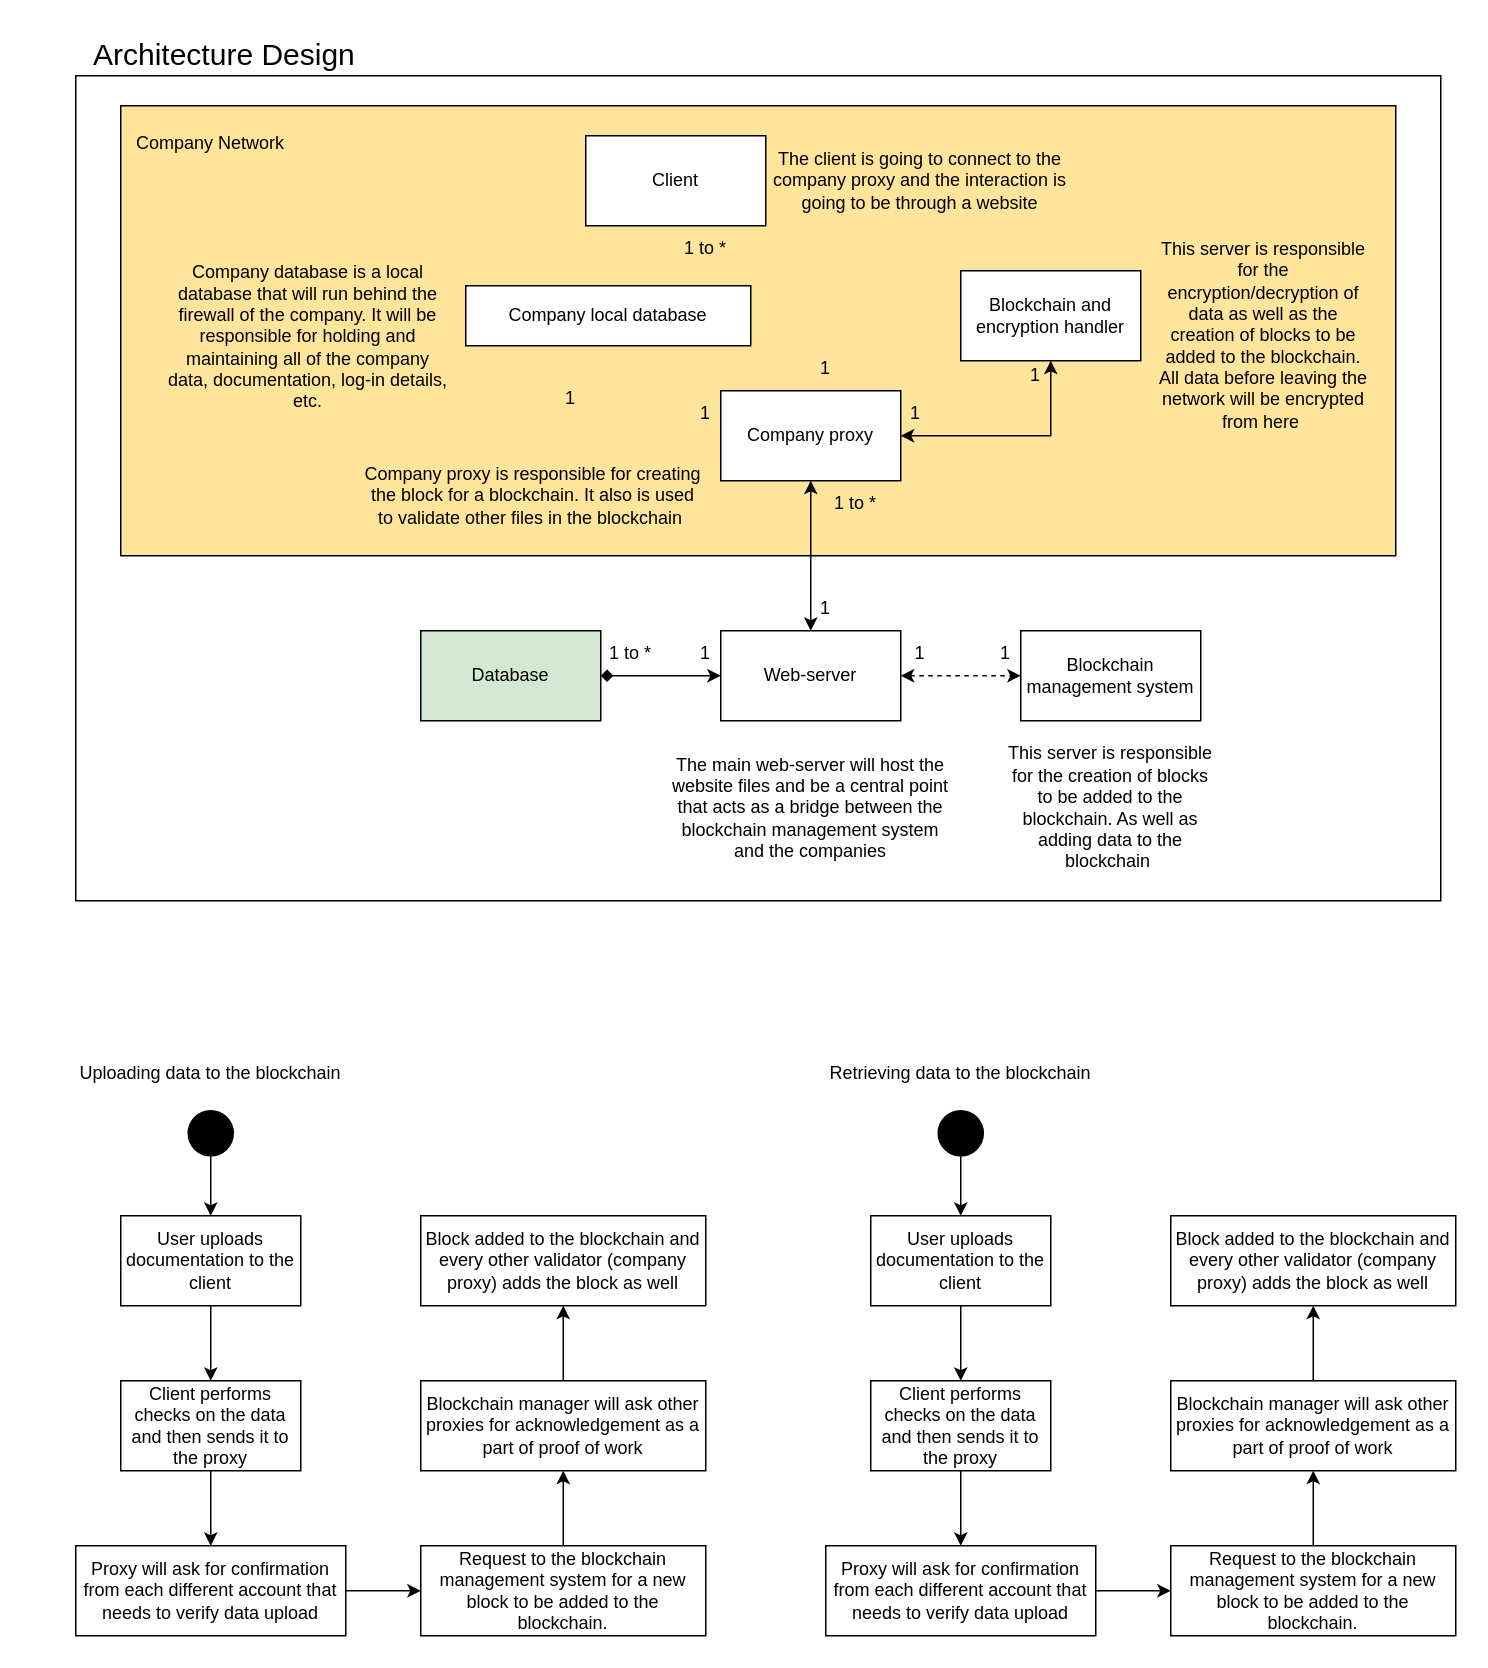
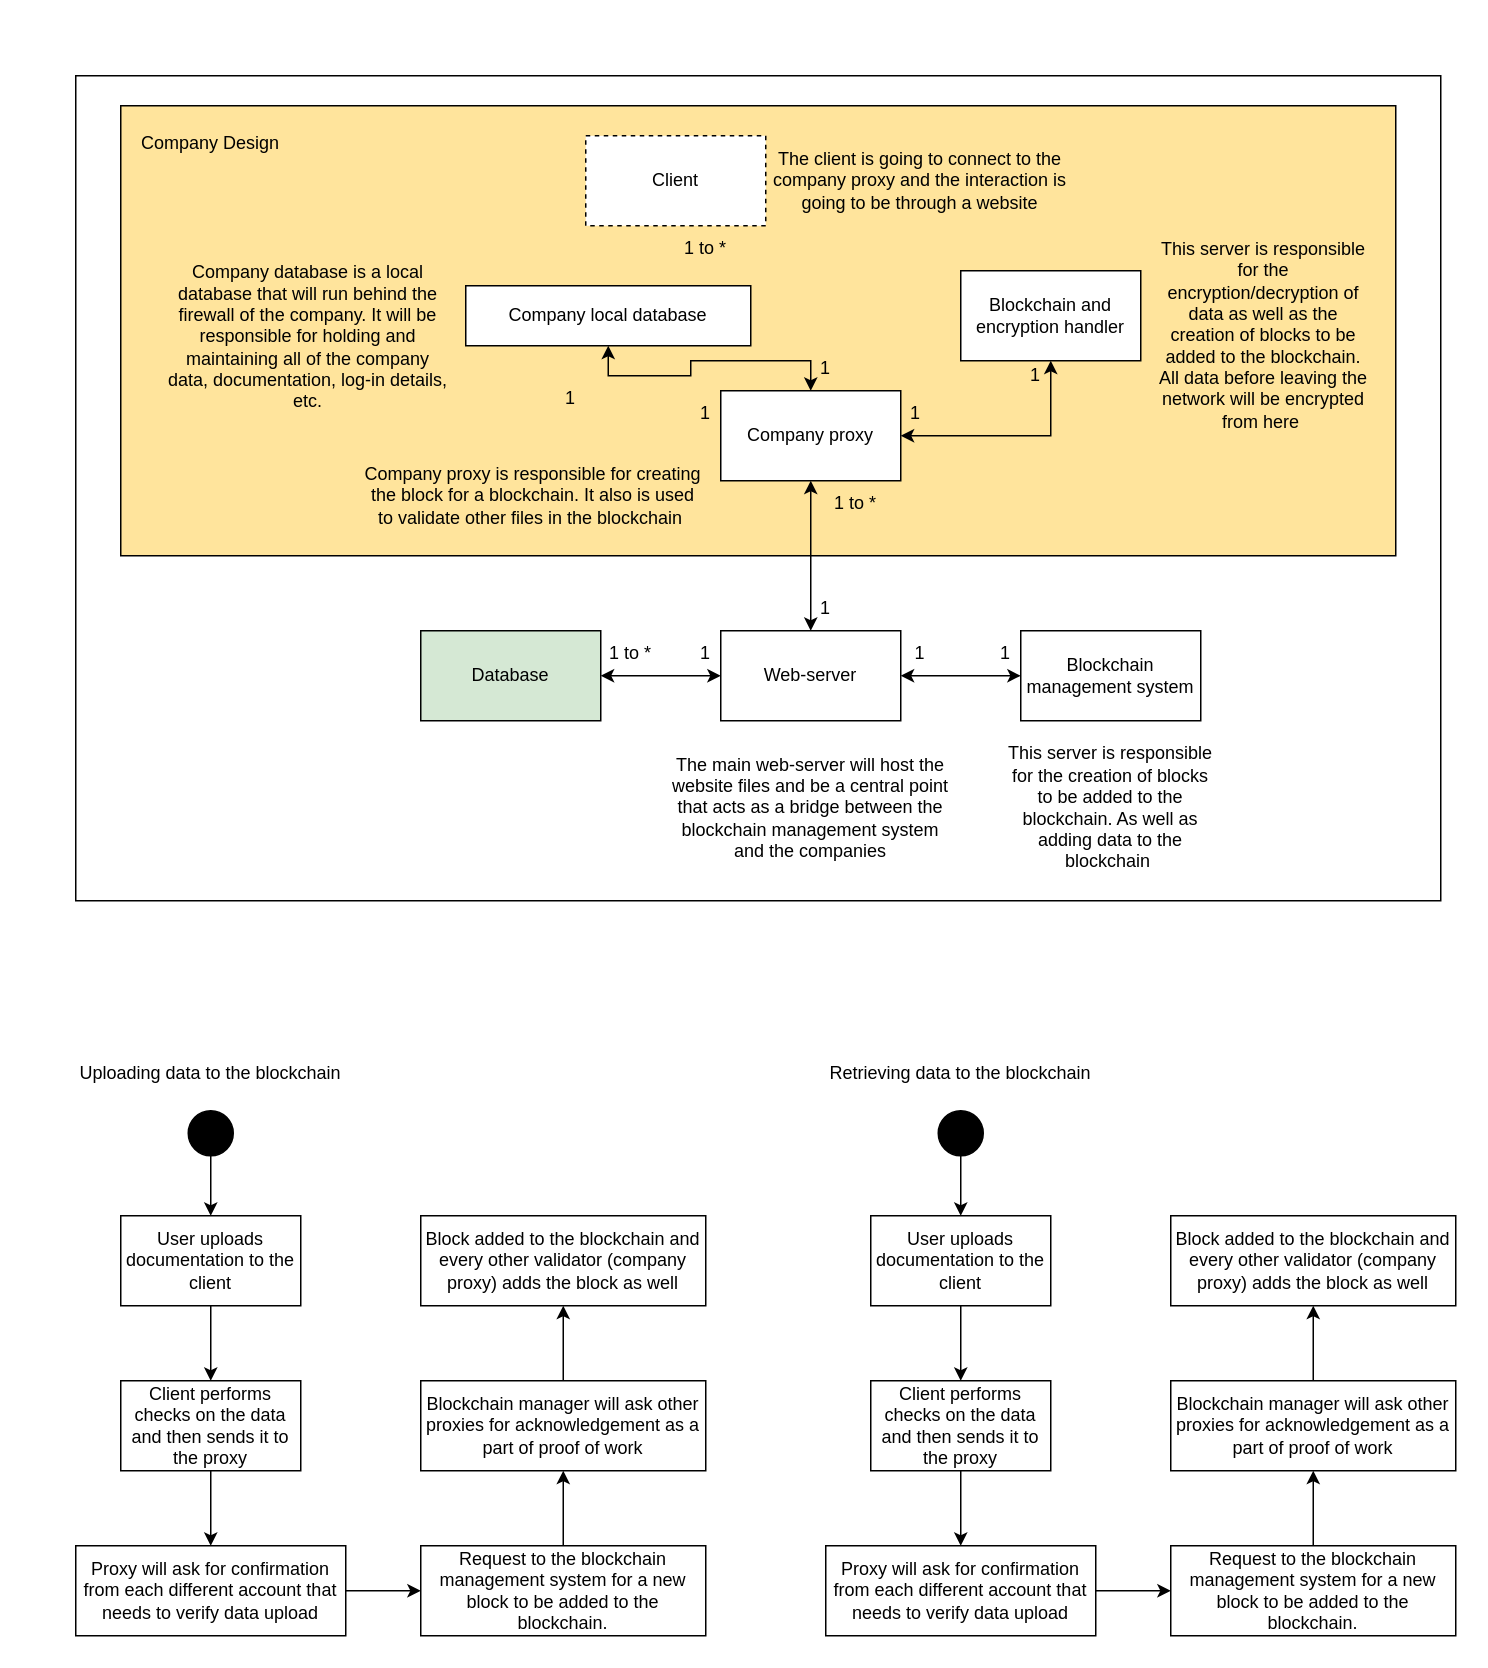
(263, 53) -> none
(211, 143) -> (211, 143)
(676, 181) -> (676, 181)
none -> (703, 361)
(613, 676) -> (612, 676)
(962, 676) -> (962, 676)
